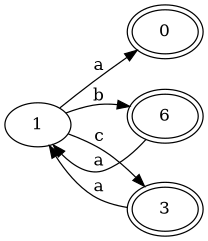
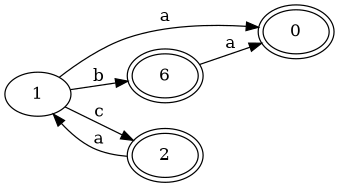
(106, 170) -> (225, 56)
(165, 209) -> (165, 155)
